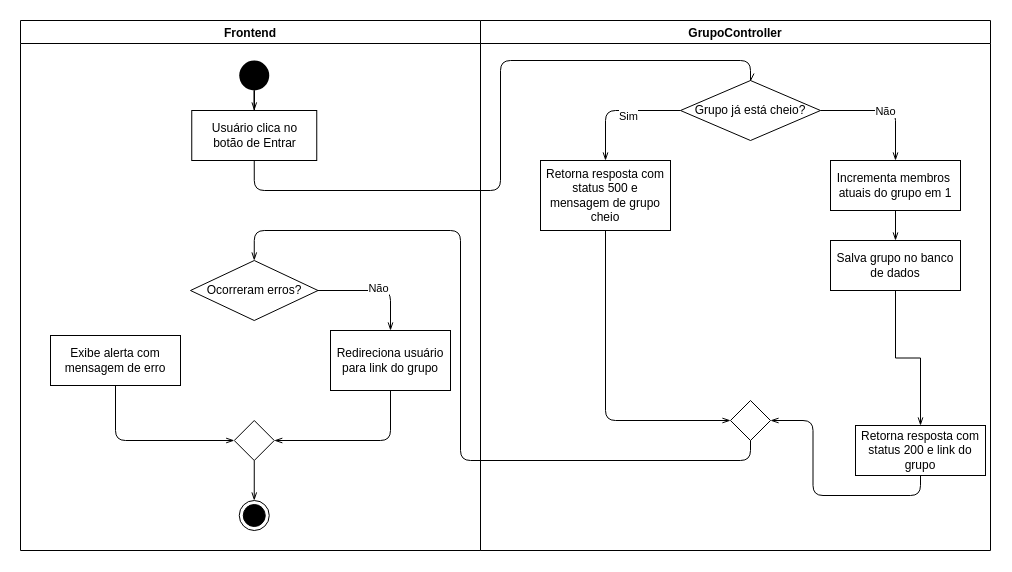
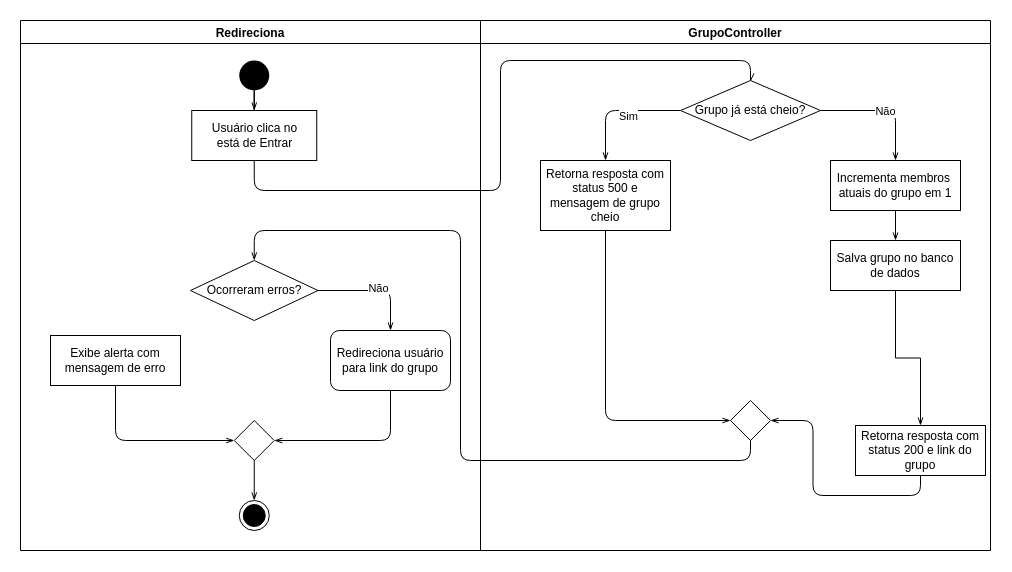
(250, 33) -> (250, 33)
(255, 136) -> (255, 136)
(391, 361) -> (391, 361)
